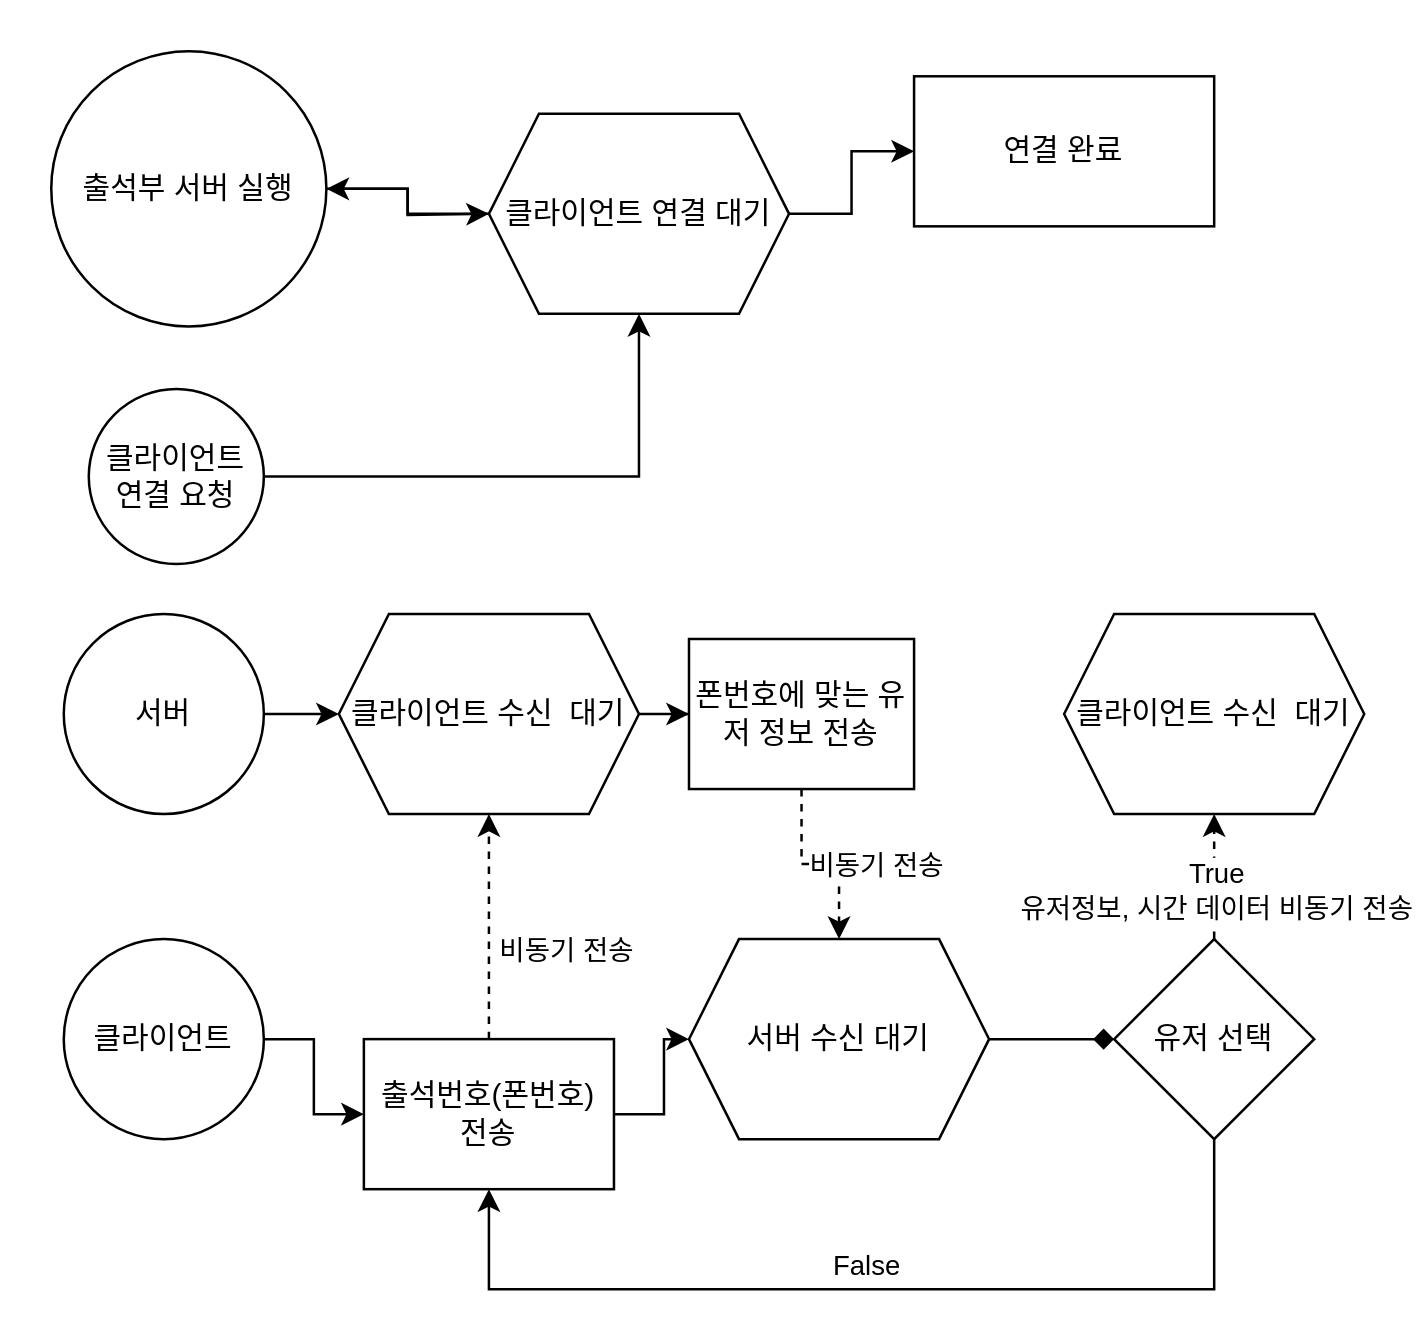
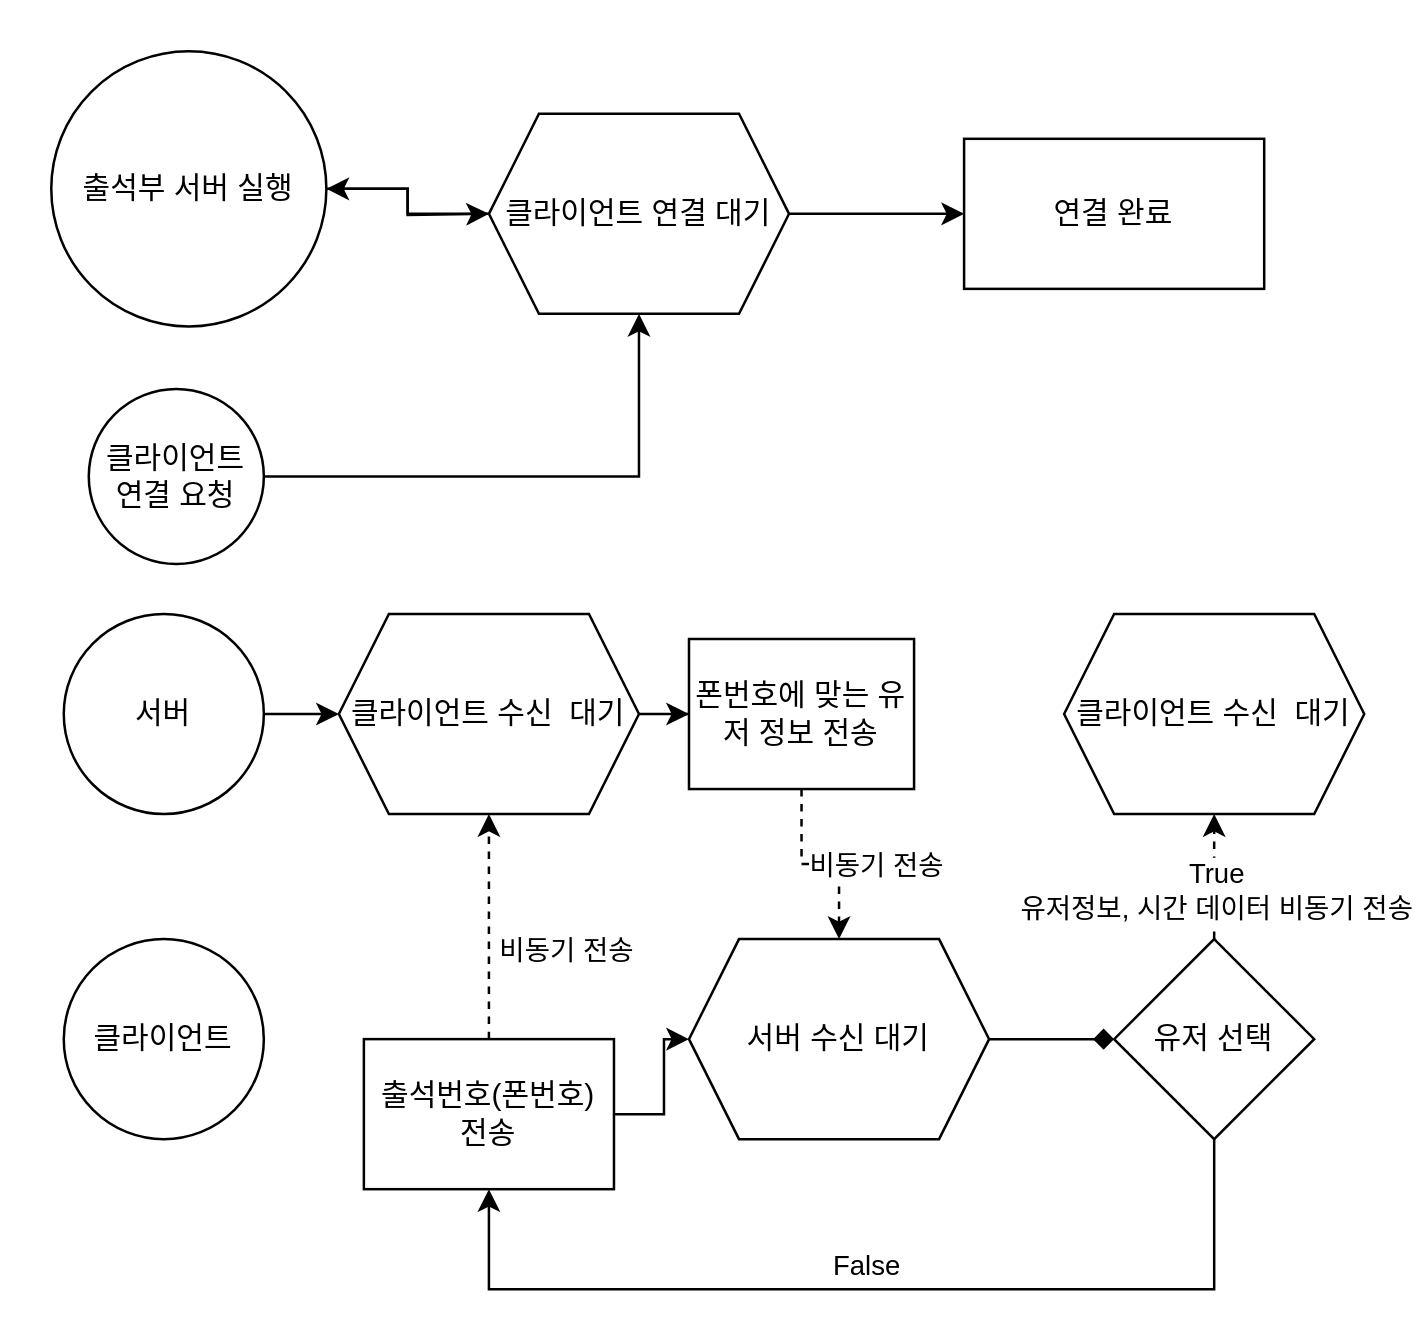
(1064, 151) -> (1114, 214)
(314, 1068) -> none
